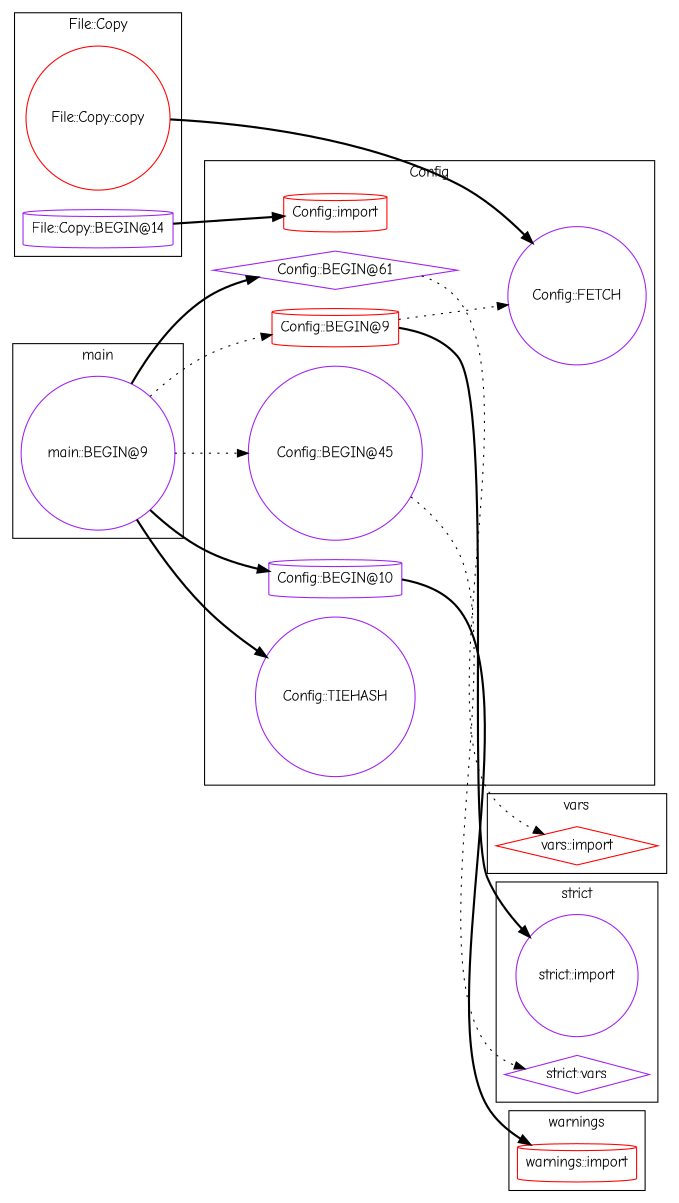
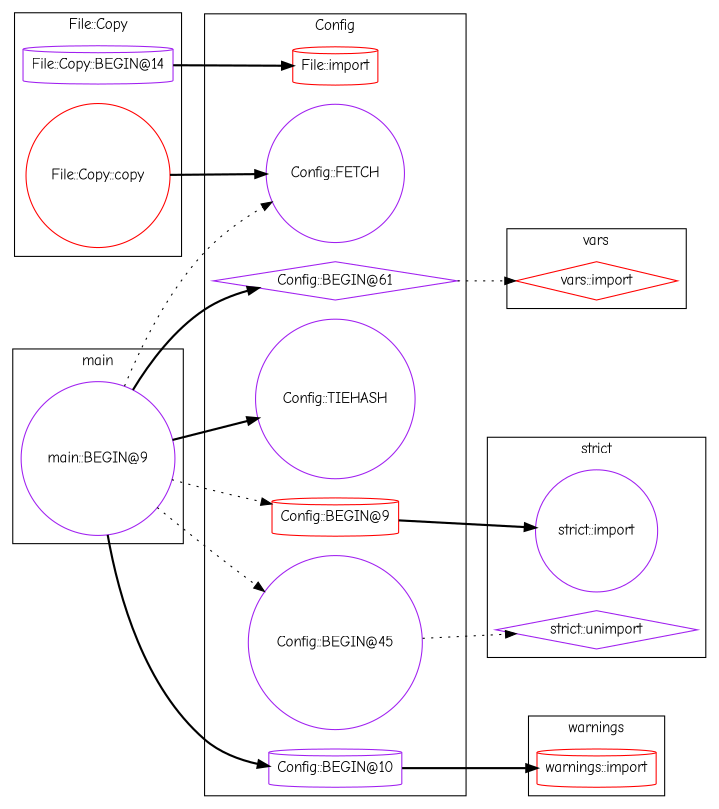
(335, 213) -> (335, 66)
(448, 313) -> (179, 285)
(577, 1075) -> (597, 630)
